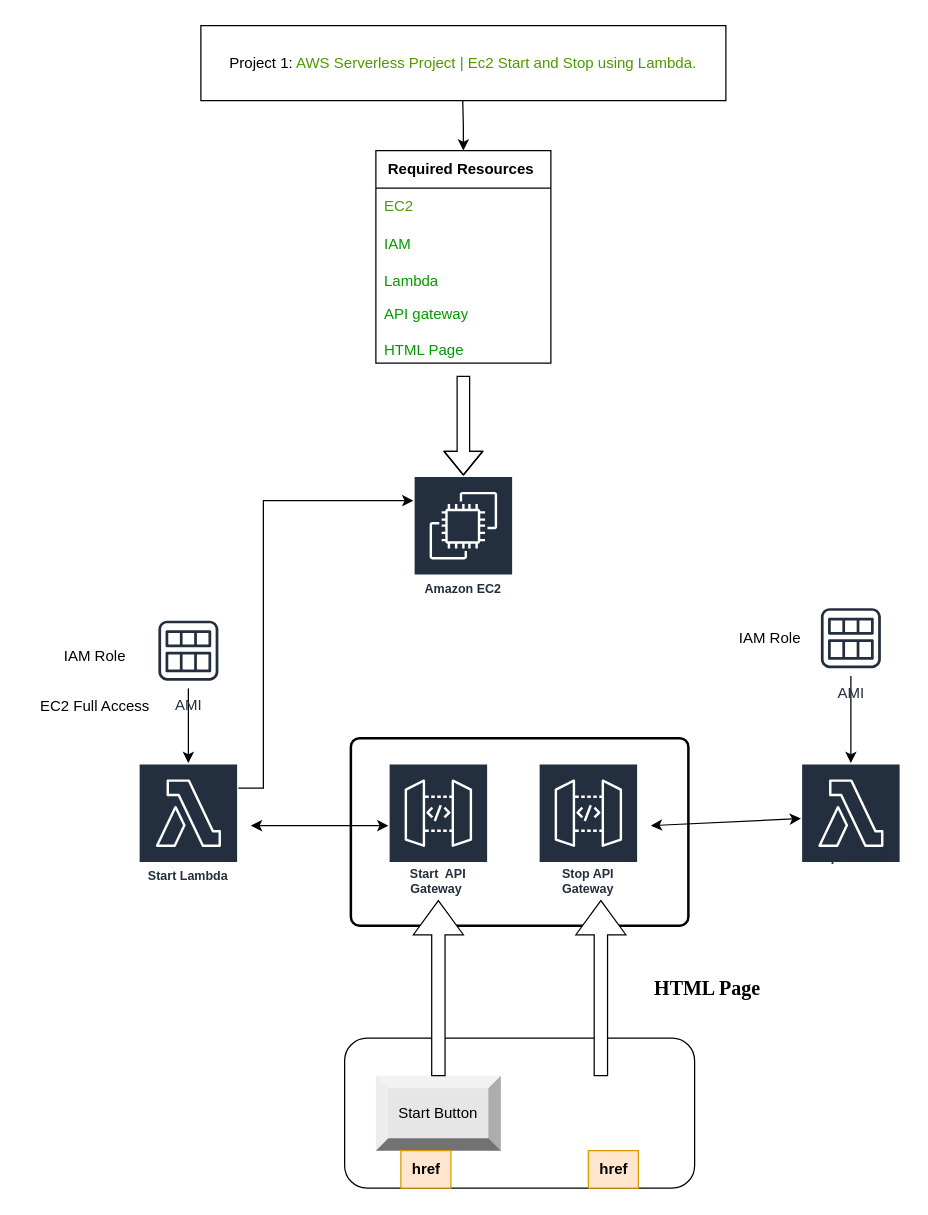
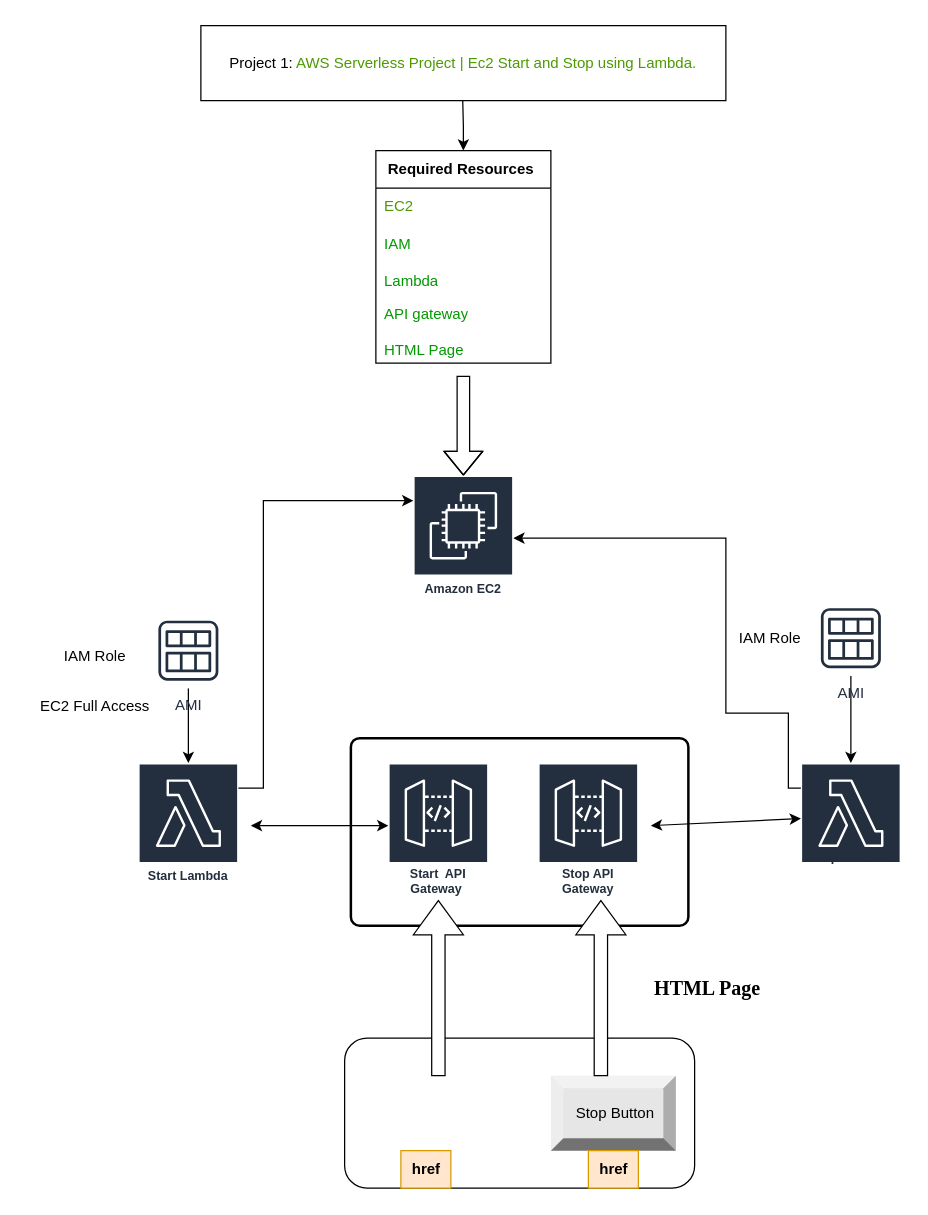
none -> (726, 598)
(438, 1113) -> none
none -> (613, 1113)
